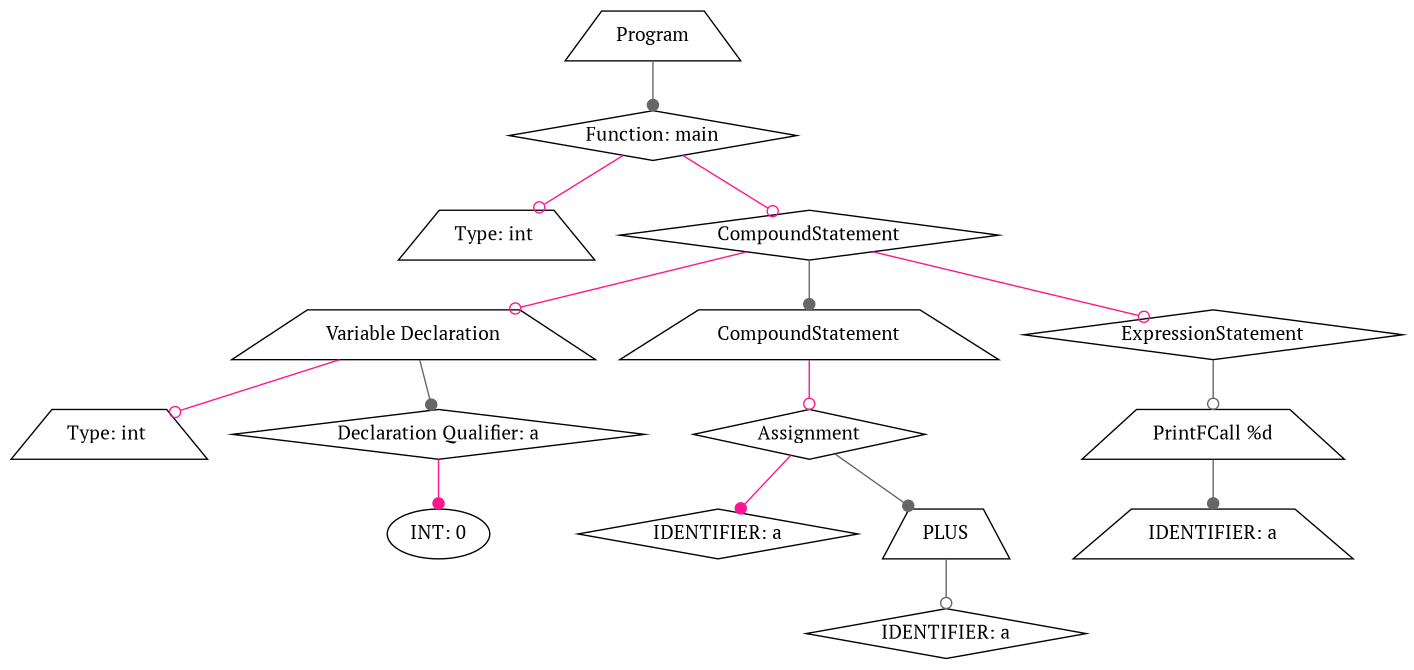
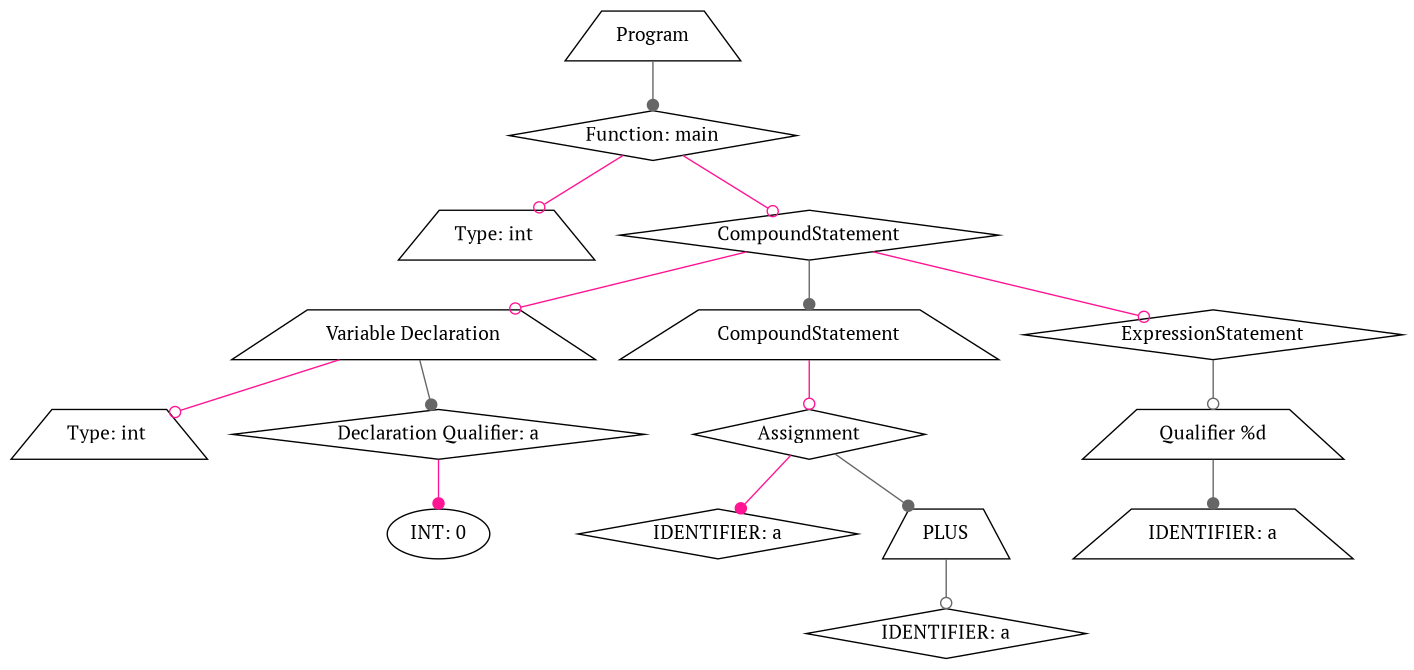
(1213, 434) -> (1213, 434)
